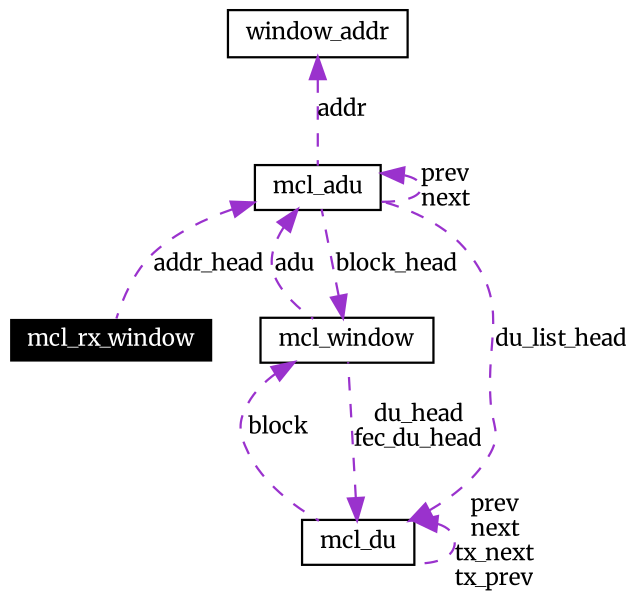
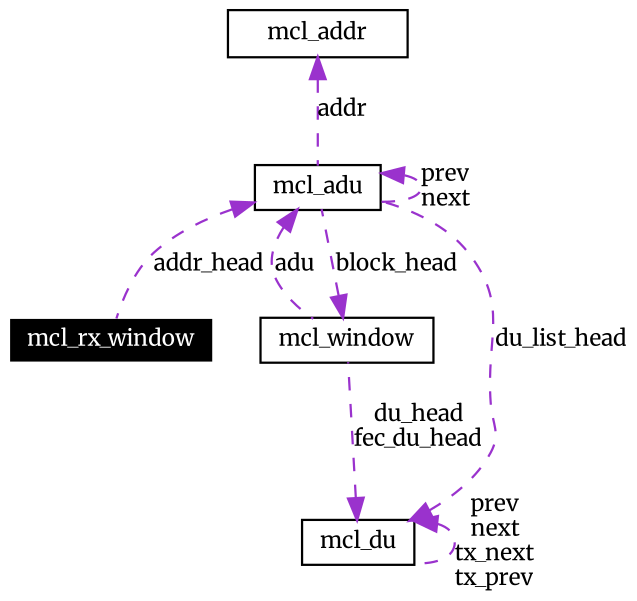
(318, 34) -> (318, 34)
(250, 456) -> none
